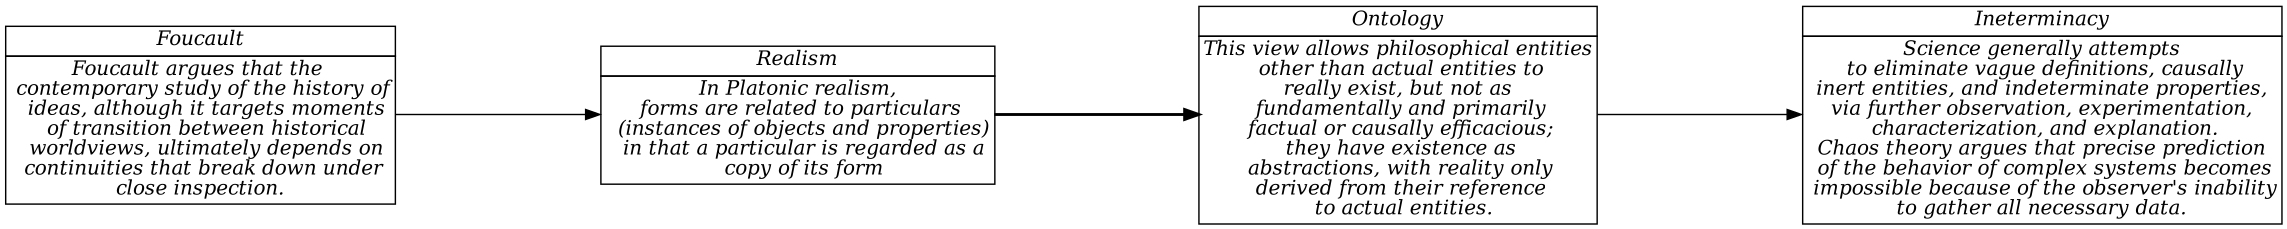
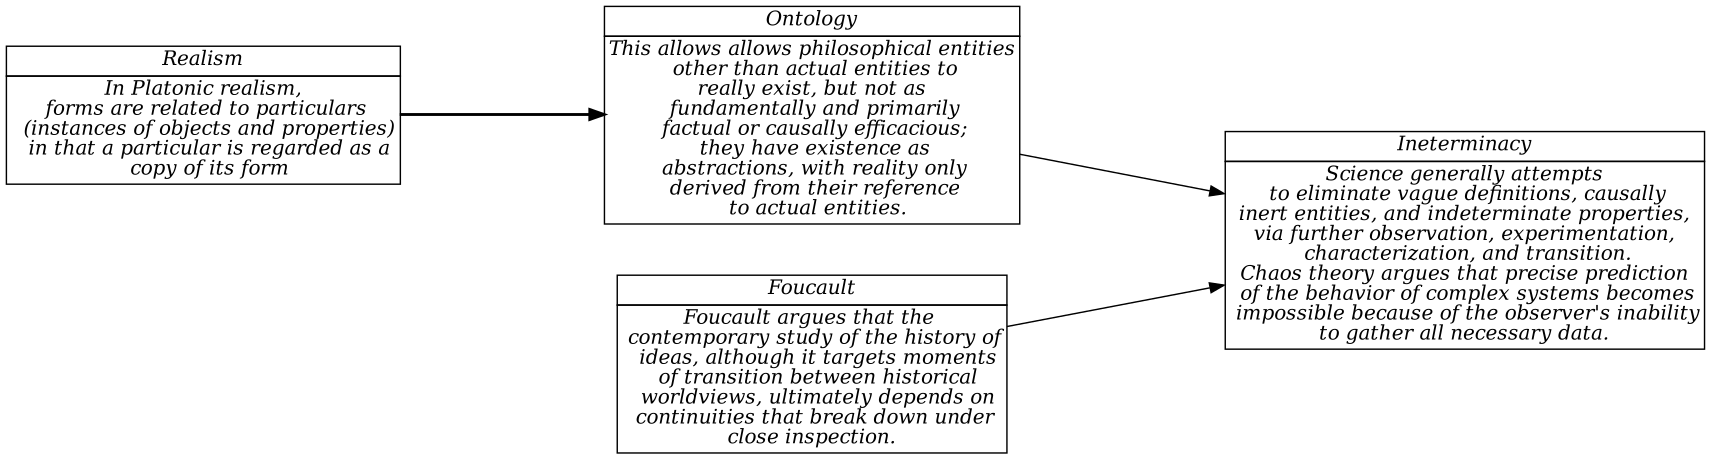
(1398, 49) -> (812, 49)
(491, 114) -> (1108, 307)
(2042, 129) -> (1465, 254)
